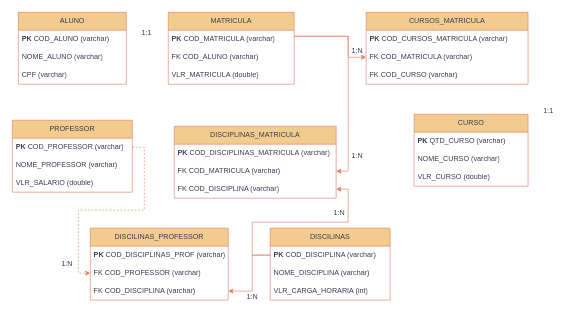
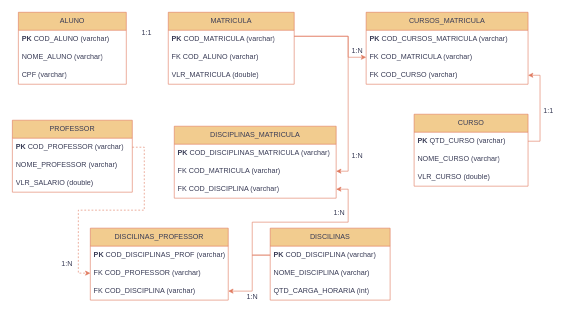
none -> (537, 75)
(318, 291) -> (318, 291)
